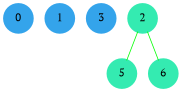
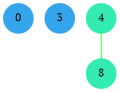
(60, 18) -> none
(143, 18) -> (101, 18)
(122, 74) -> none
(163, 74) -> (101, 74)
